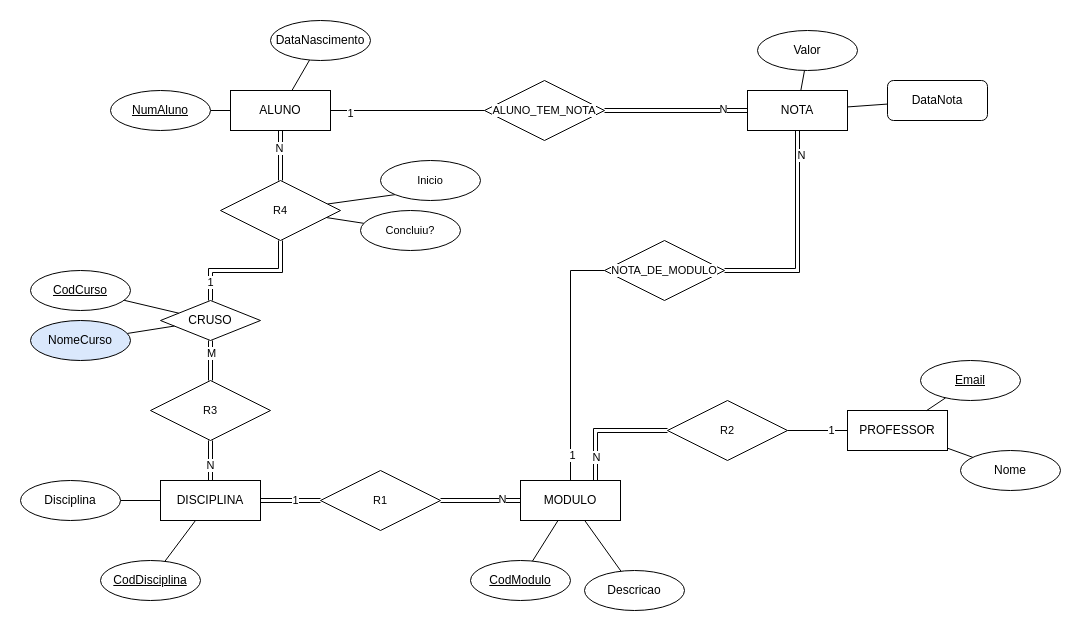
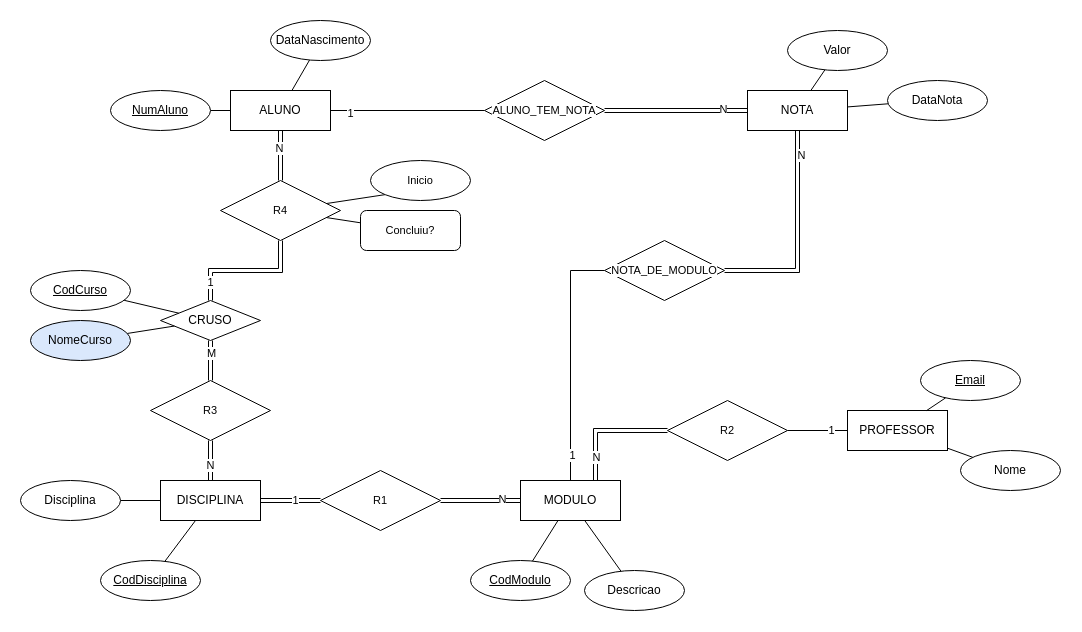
(808, 51) -> (838, 51)
(938, 101) -> (938, 101)
(431, 181) -> (421, 181)
(411, 231) -> (411, 231)
